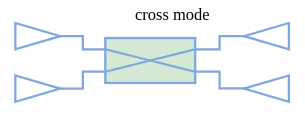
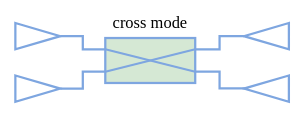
(173, 15) -> (150, 23)
